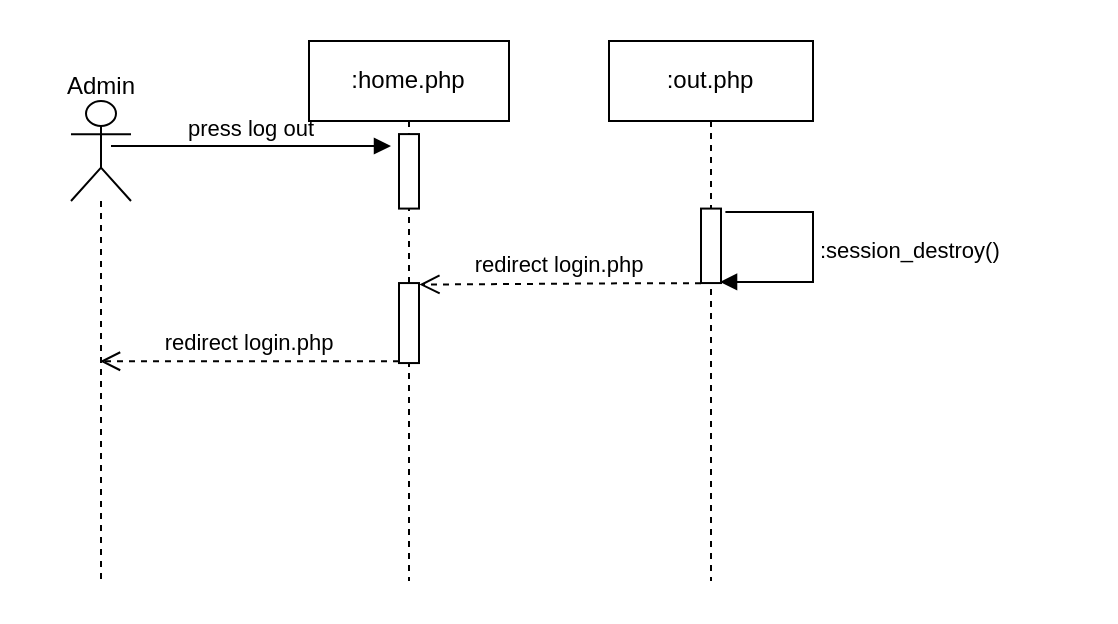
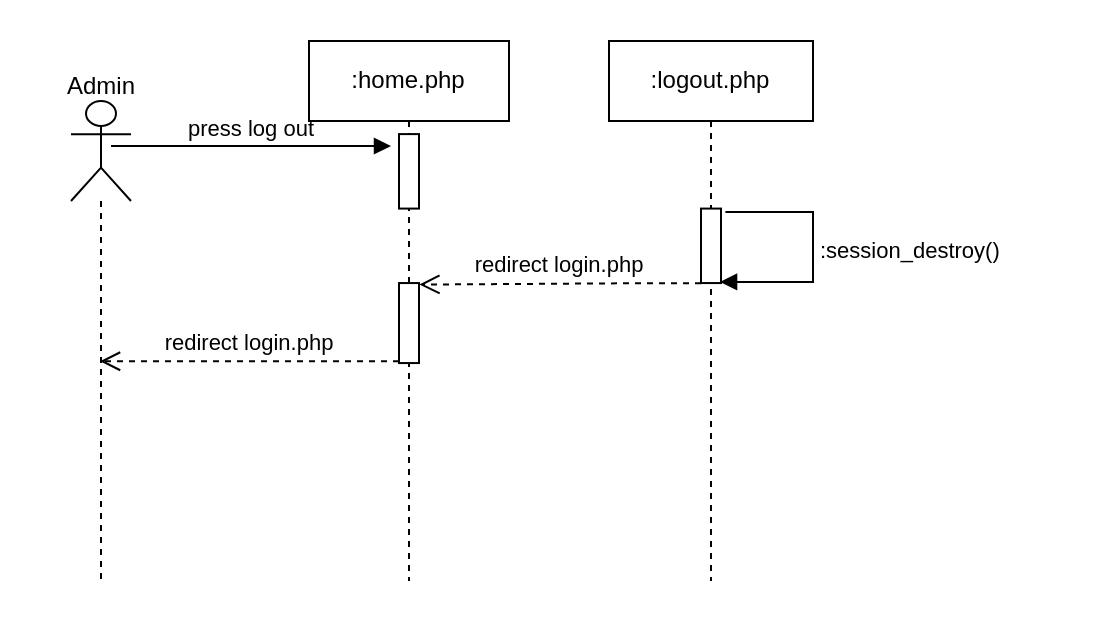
(711, 81) -> (711, 81)
